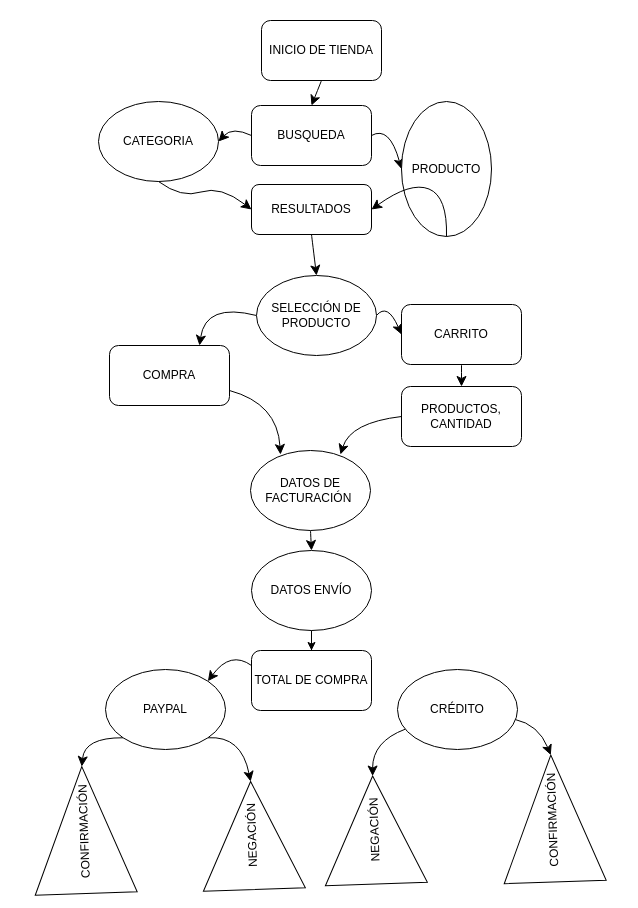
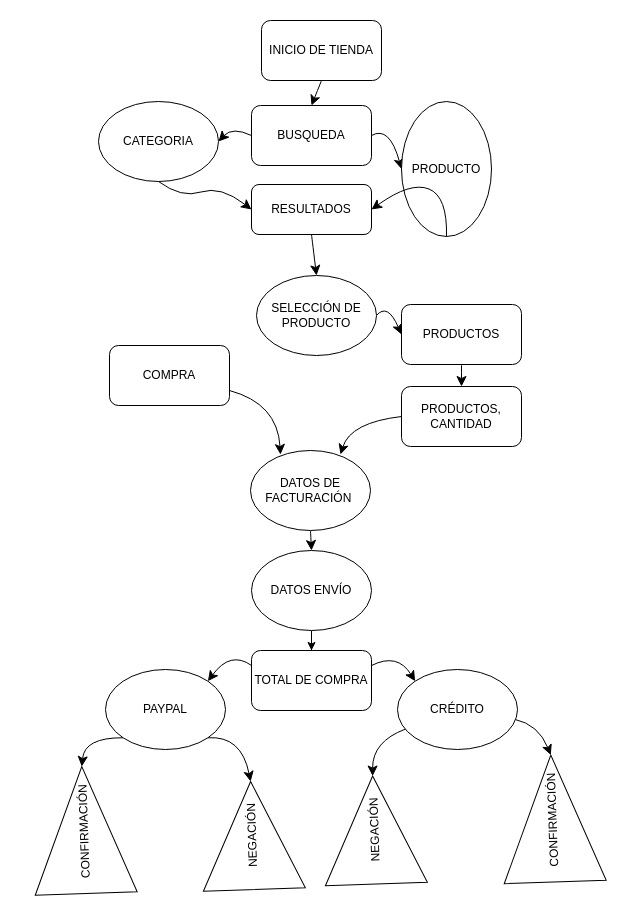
(222, 313) -> none
(462, 335) -> (462, 335)
none -> (393, 661)
